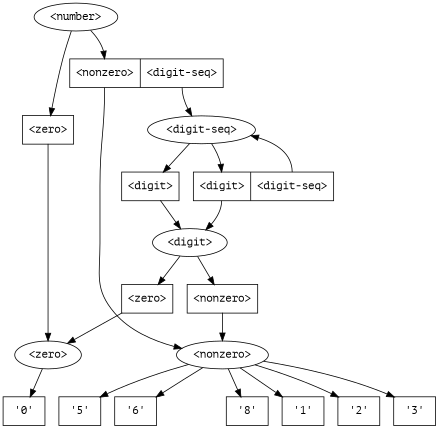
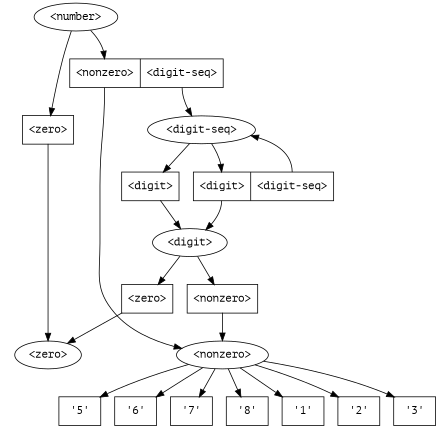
(24, 411) -> none
none -> (191, 411)
